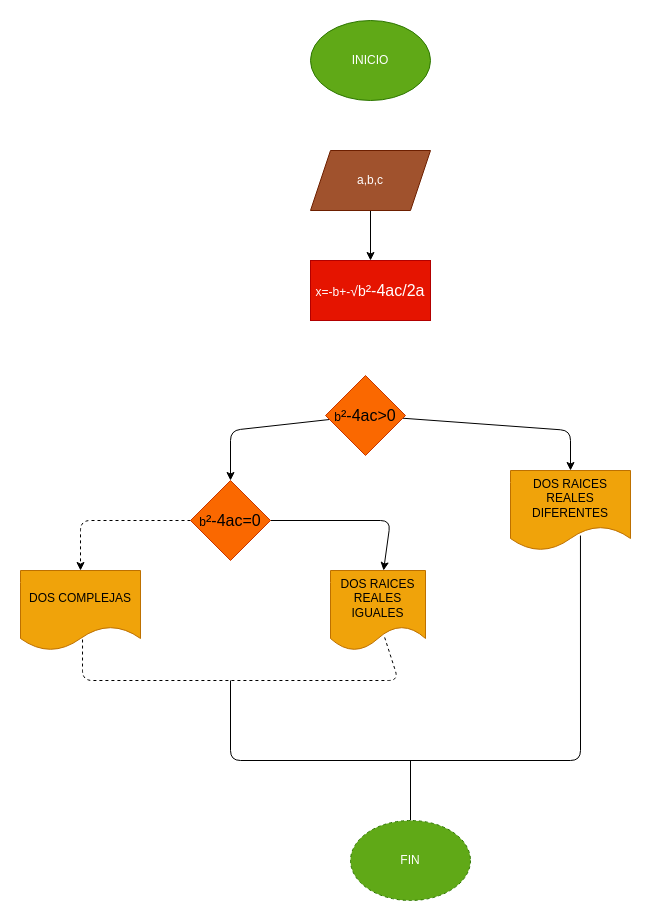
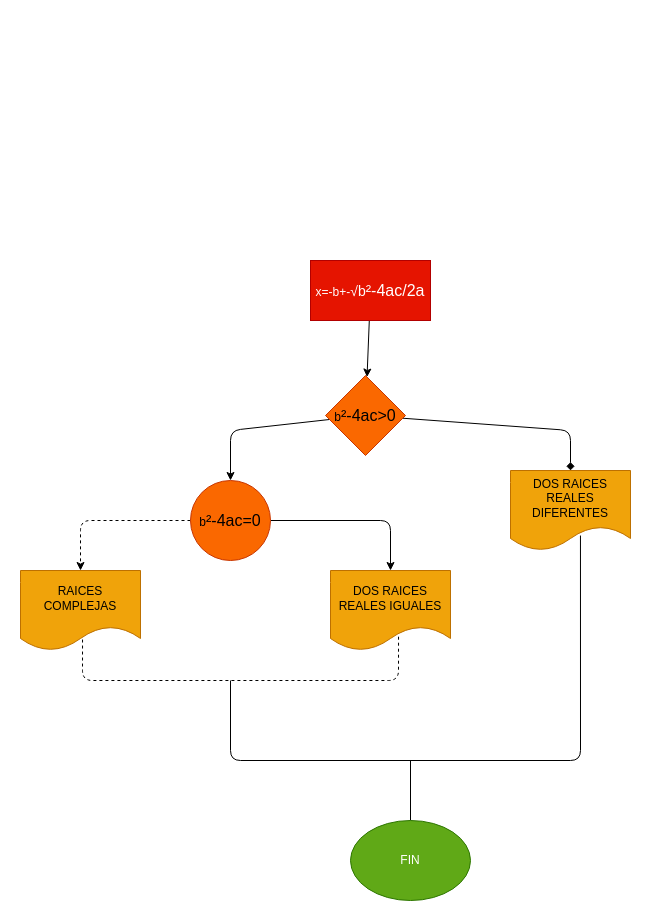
(371, 61) -> none
(371, 181) -> none
(371, 232) -> none
none -> (368, 346)
(571, 462) -> (571, 462)
(231, 521) -> (231, 521)
(81, 599) -> (81, 599)
(378, 611) -> (391, 611)
(411, 861) -> (411, 861)
